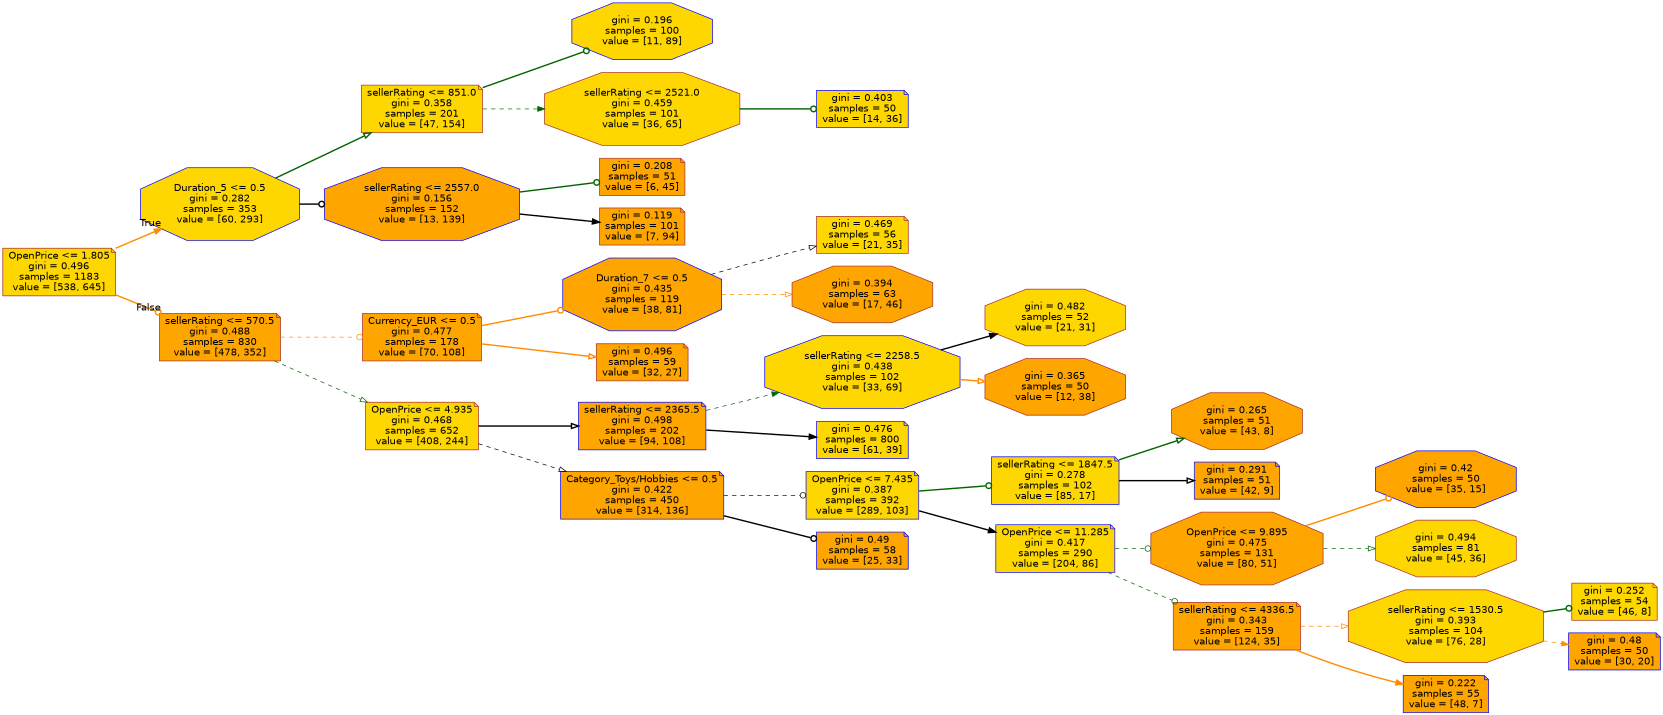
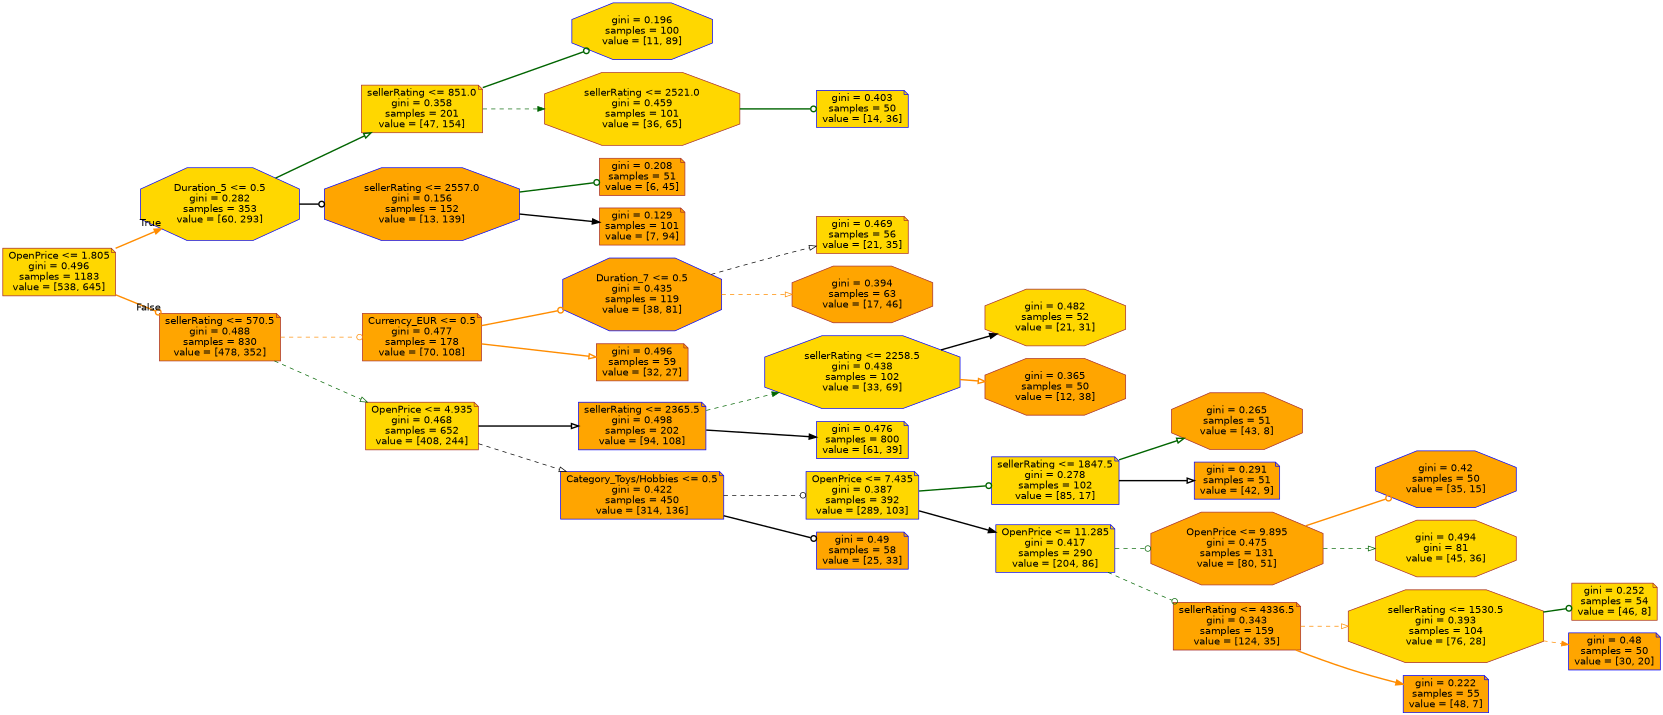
(642, 227) -> (642, 227)
(1446, 549) -> (1446, 549)
